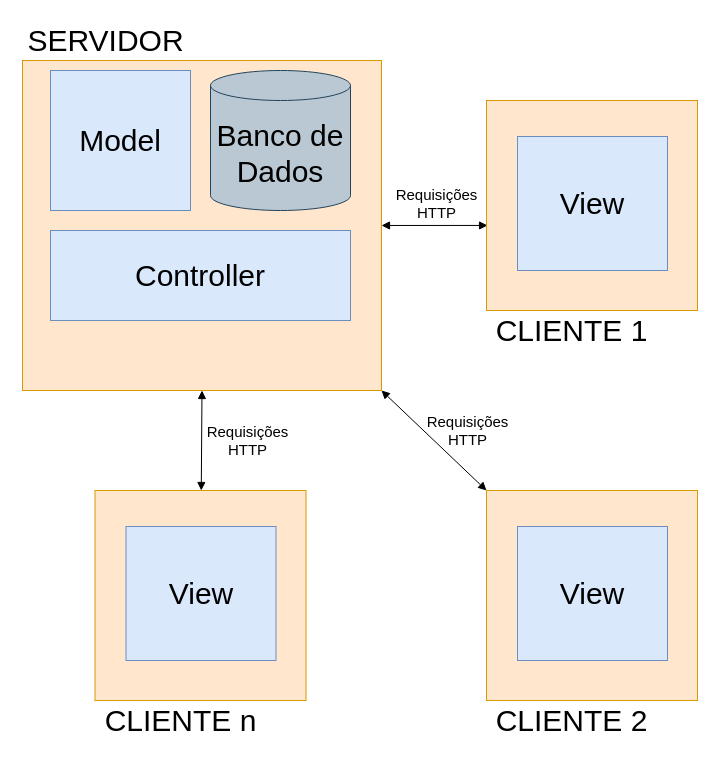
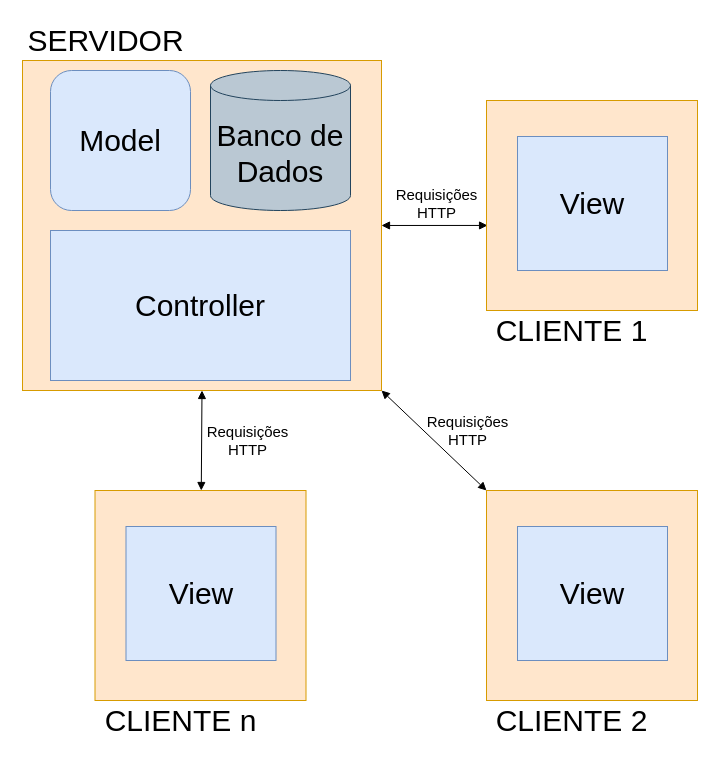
(121, 141) -> (121, 141)
(201, 276) -> (201, 306)
